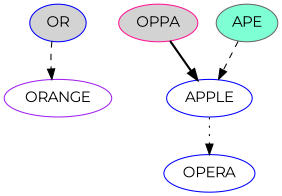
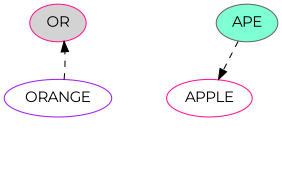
(58, 23) -> (58, 23)
(158, 23) -> none
(51, 55) -> (65, 66)
(209, 98) -> (209, 98)
(209, 173) -> none
